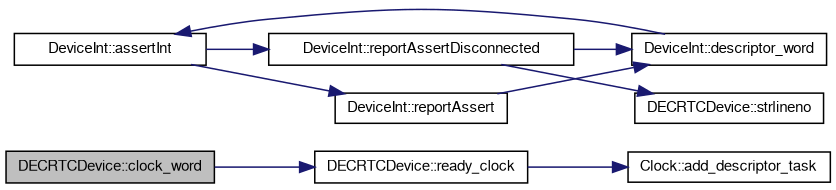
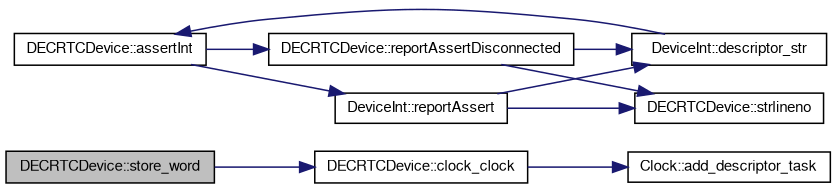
(110, 49) -> (110, 49)
(421, 49) -> (421, 49)
(729, 49) -> (729, 49)
none -> (563, 108)
(110, 167) -> (110, 167)
(421, 167) -> (421, 167)
